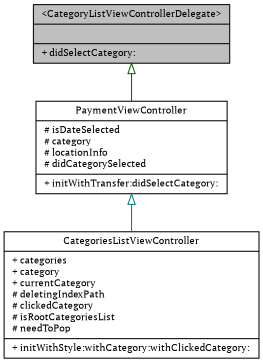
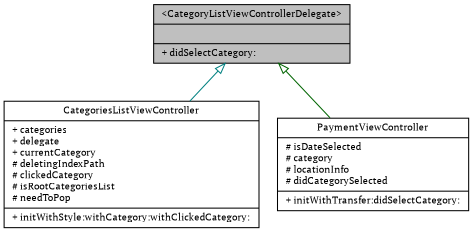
(132, 218) -> (204, 86)
(36, 272) -> (36, 141)
